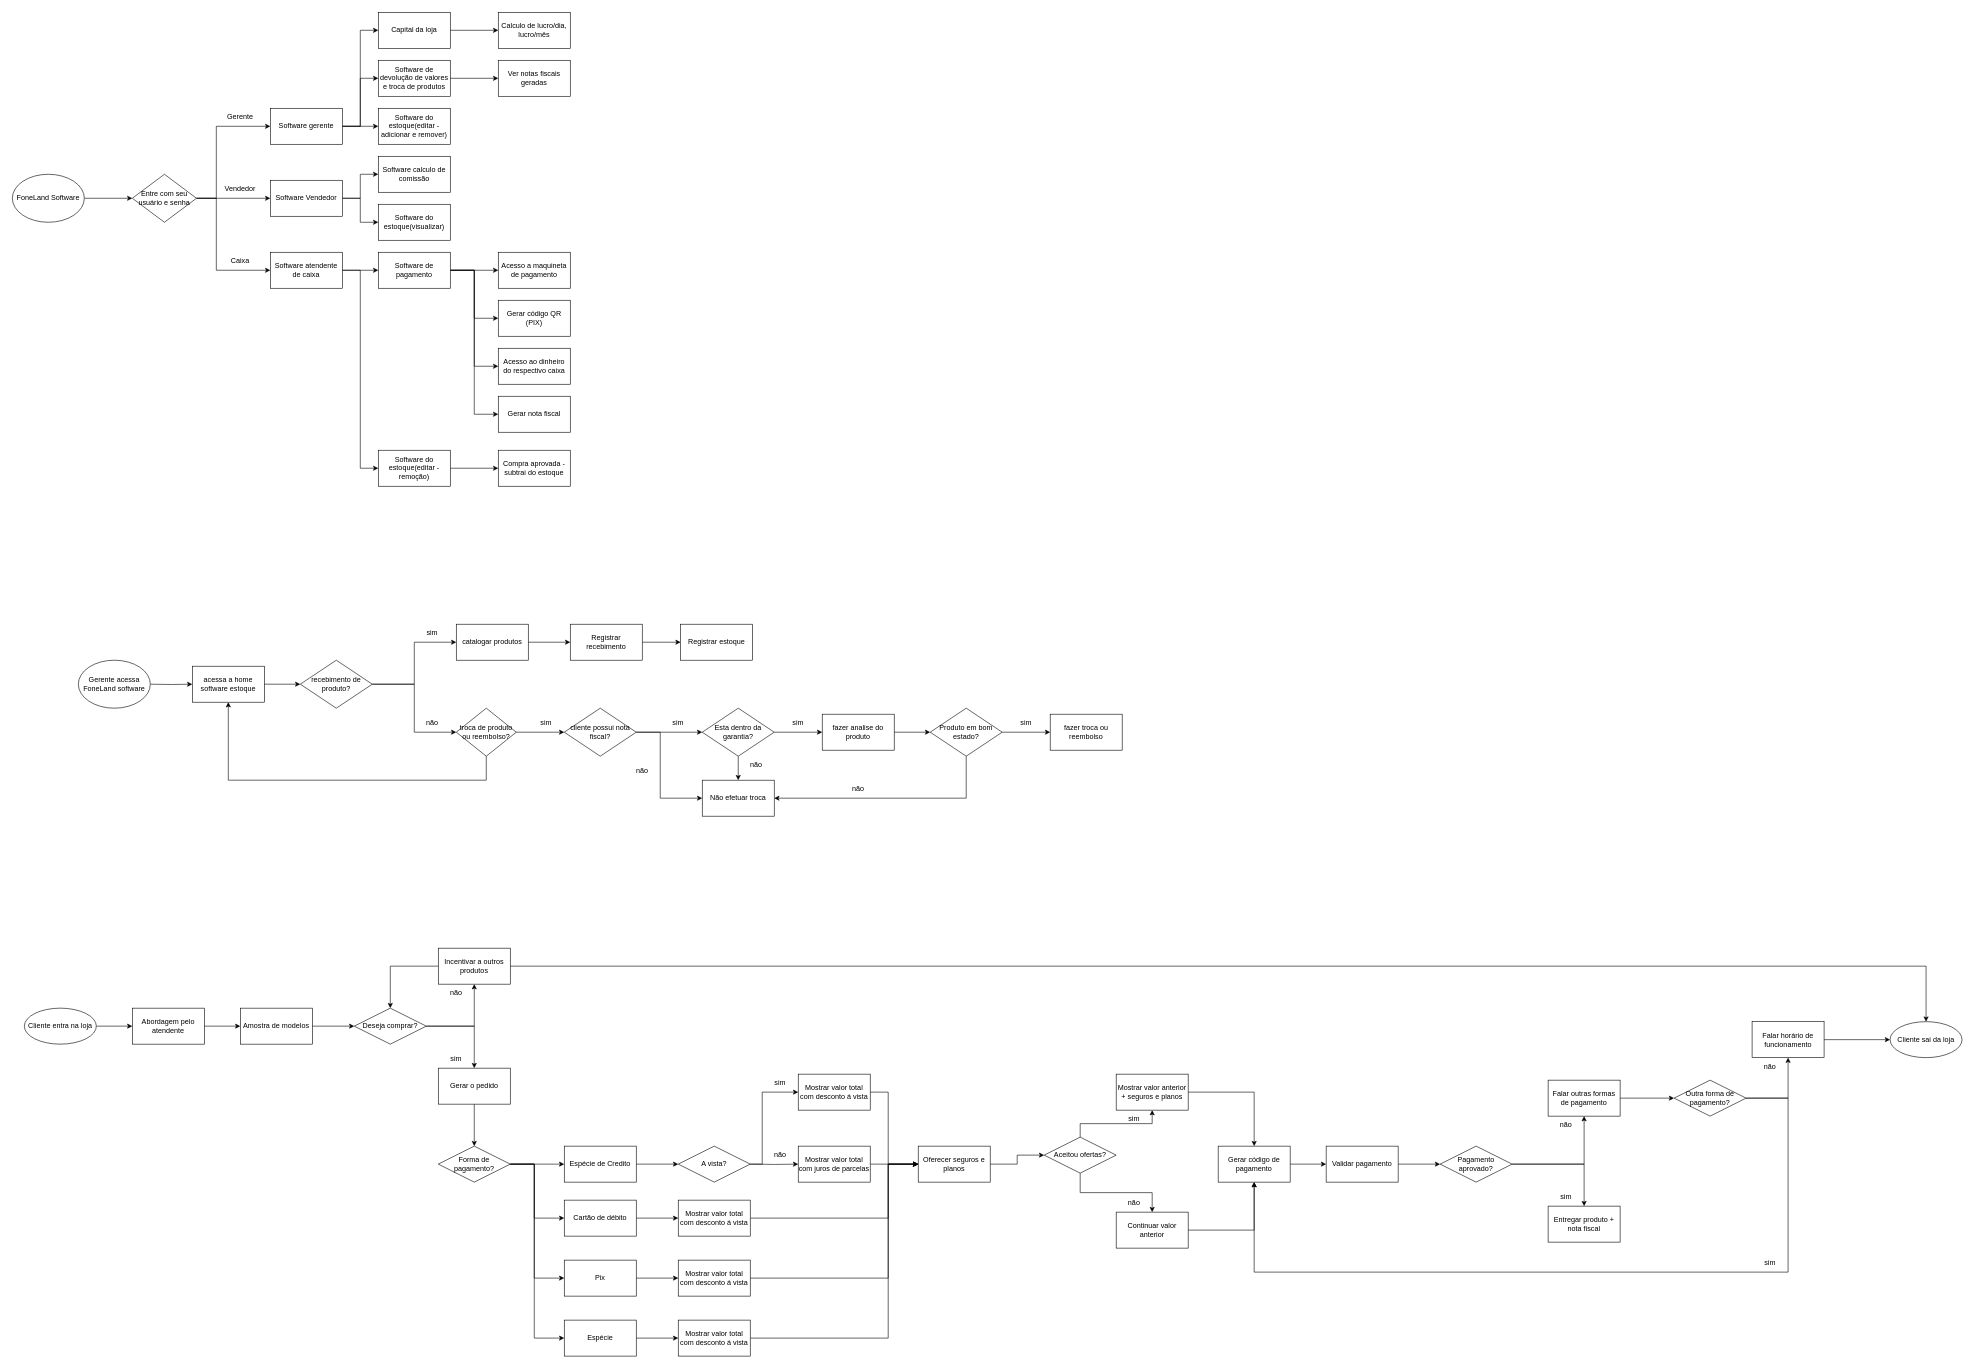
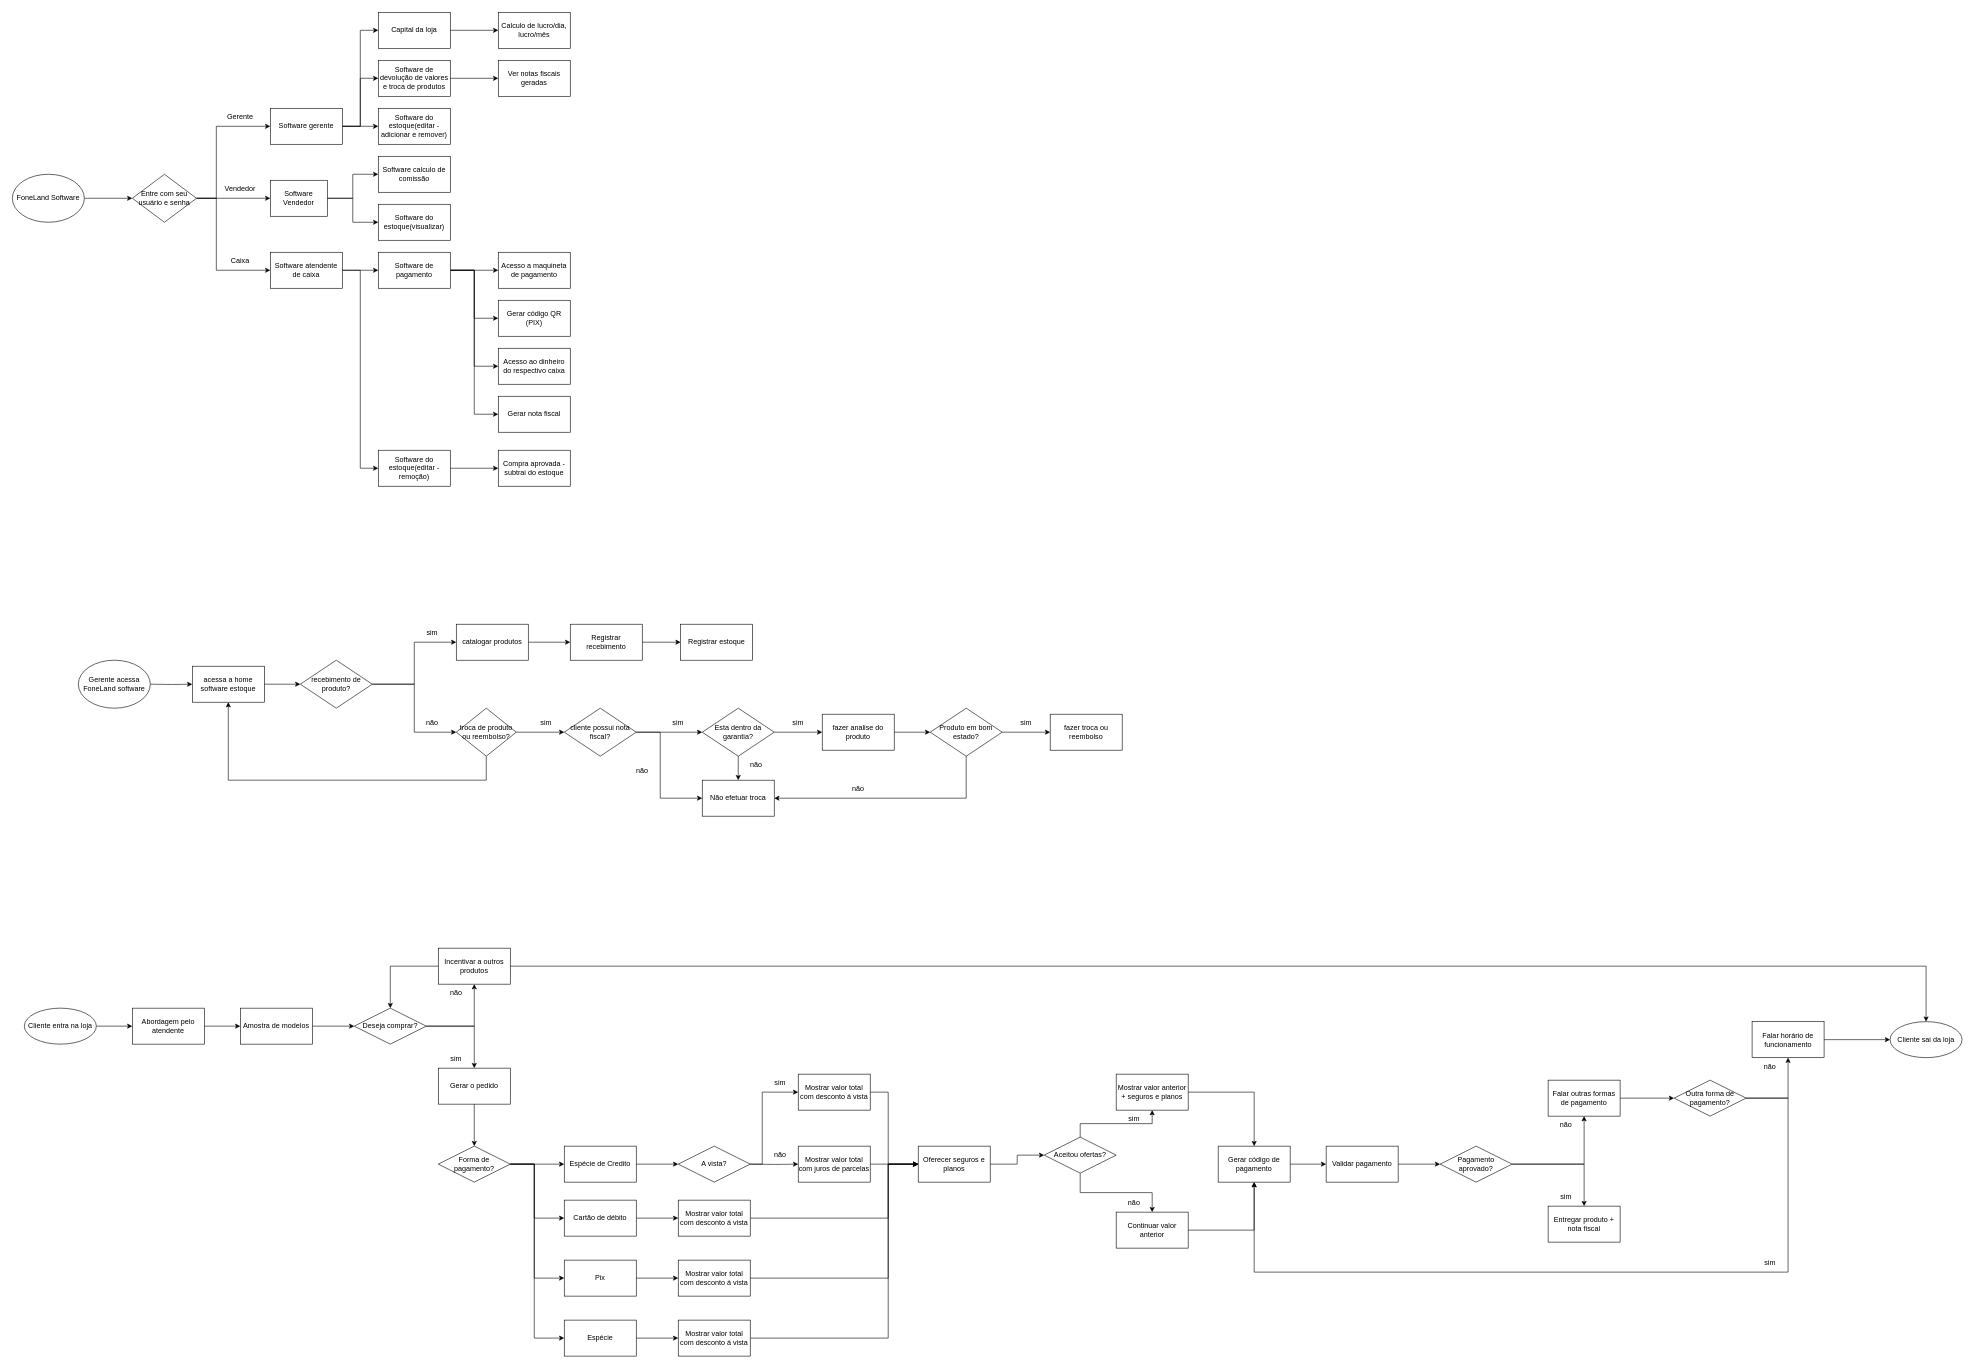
(306, 198) -> (299, 198)
